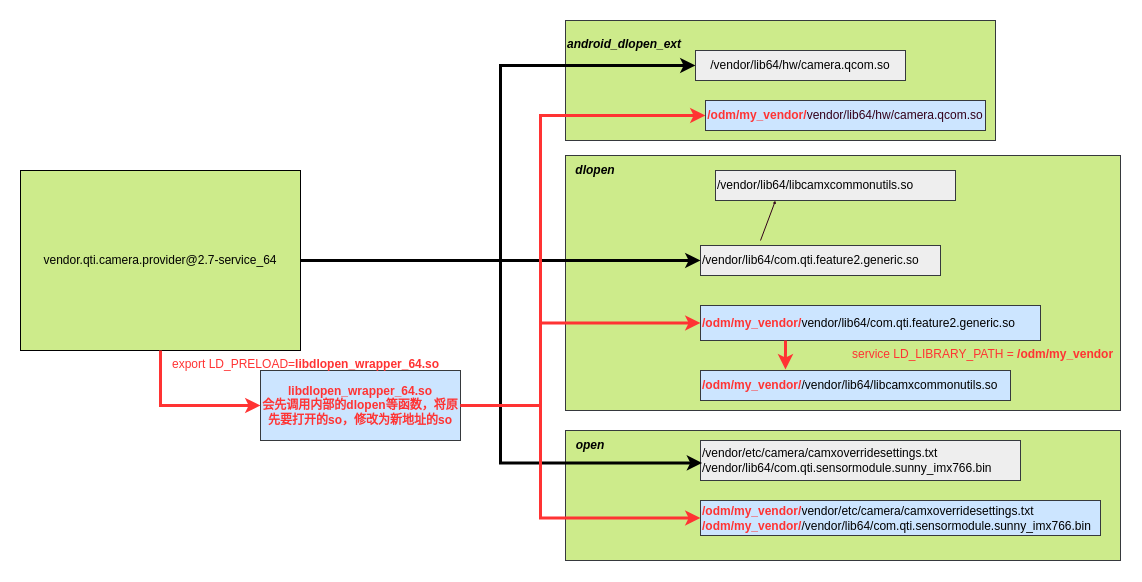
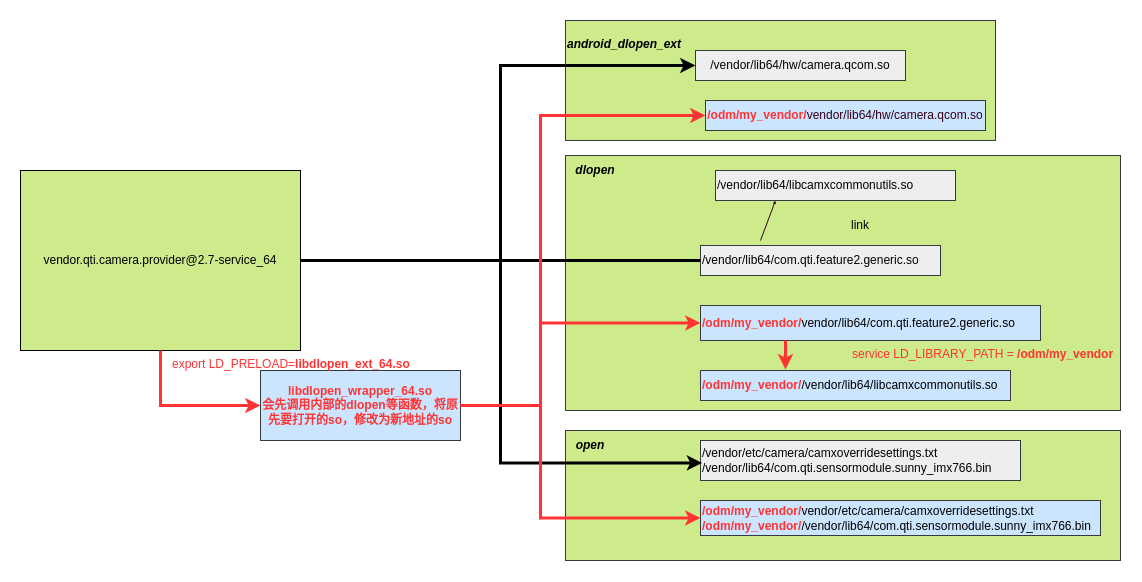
none -> (861, 226)
(688, 261) -> (693, 261)
(302, 365) -> (289, 365)
